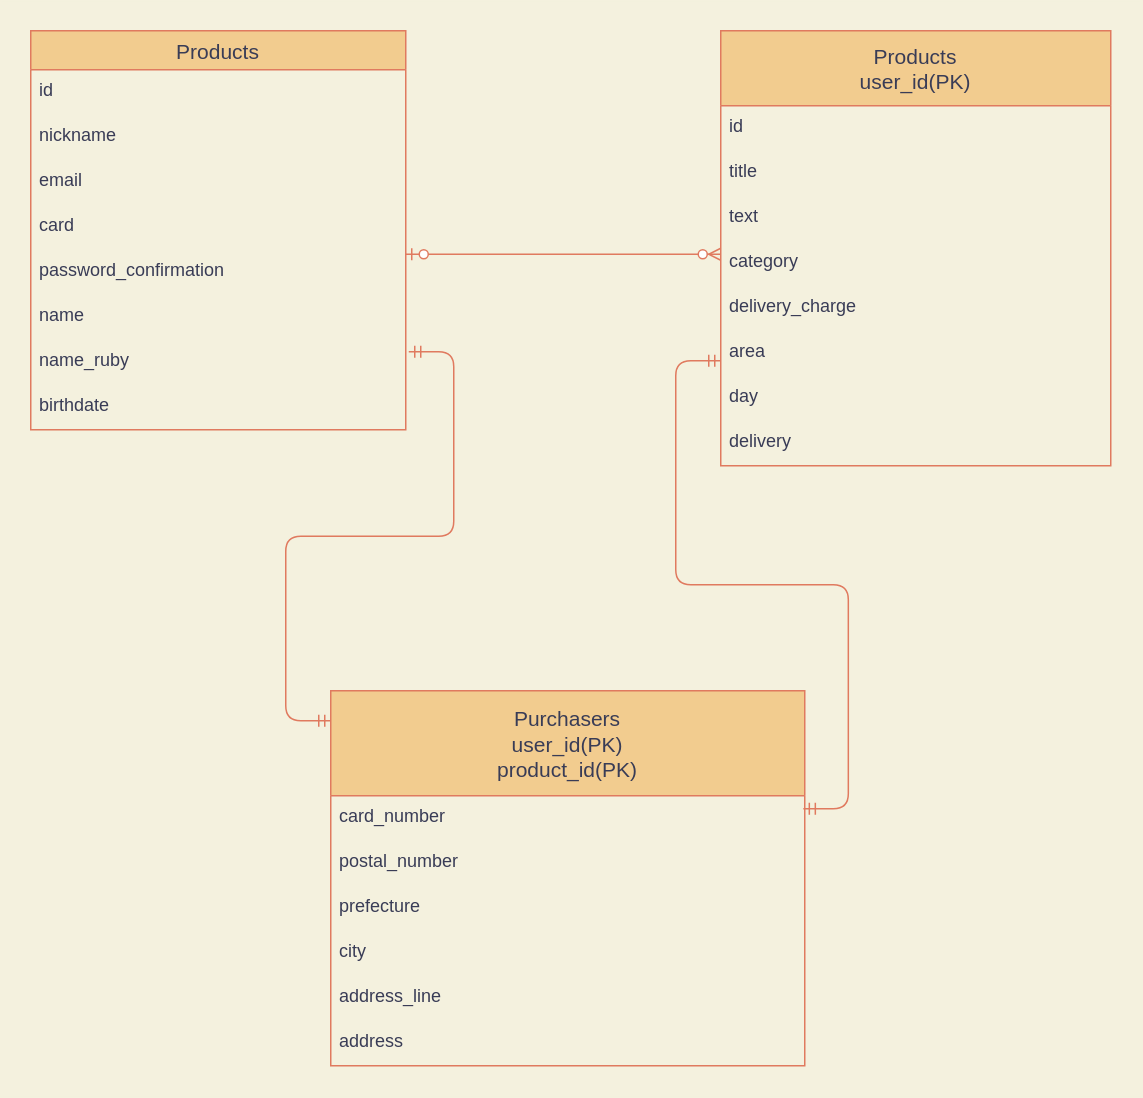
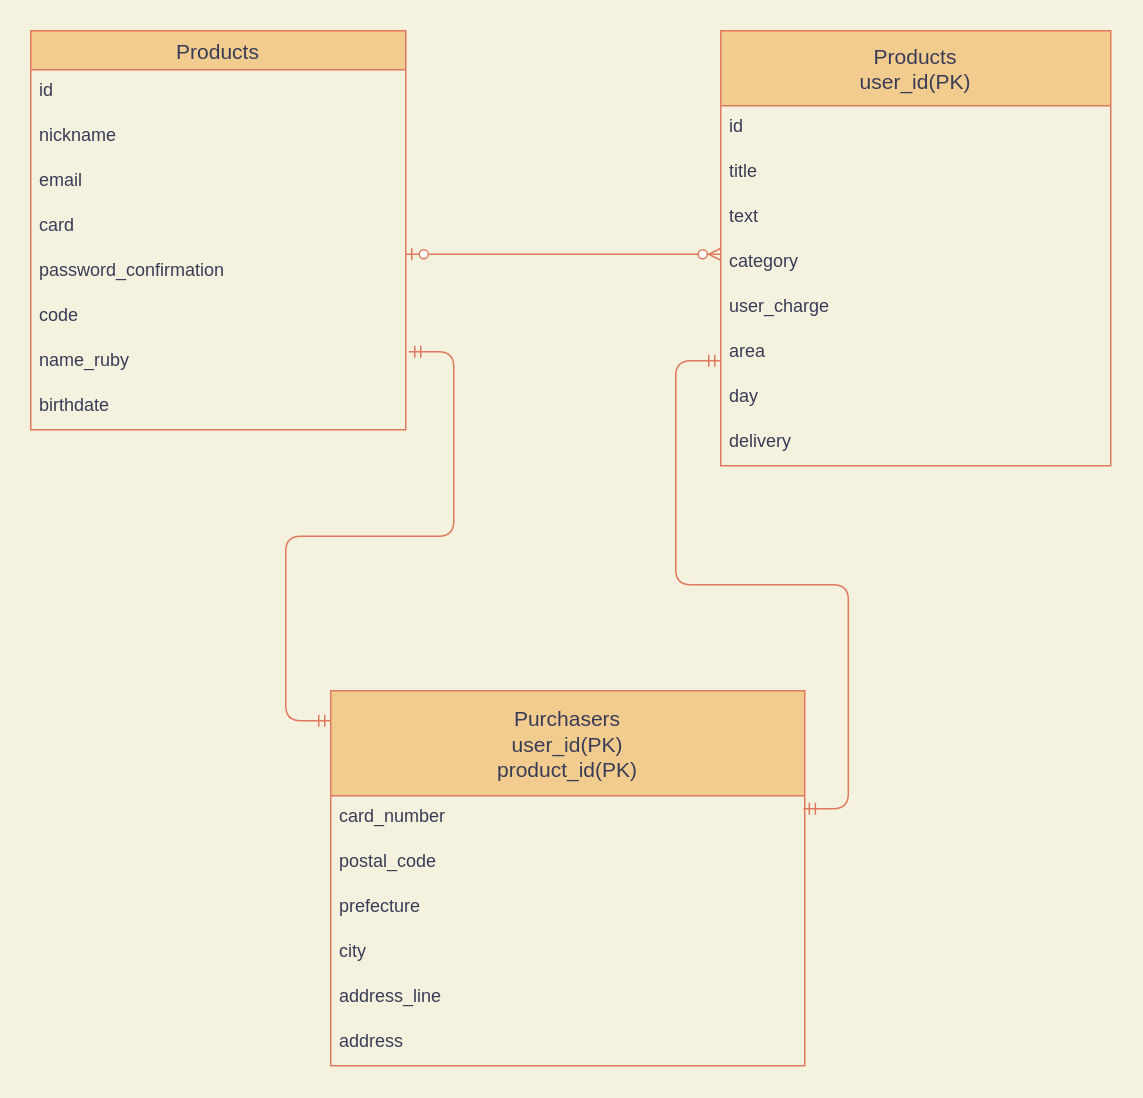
(800, 306) -> (784, 306)
(59, 315) -> (59, 315)
(402, 861) -> (392, 861)
